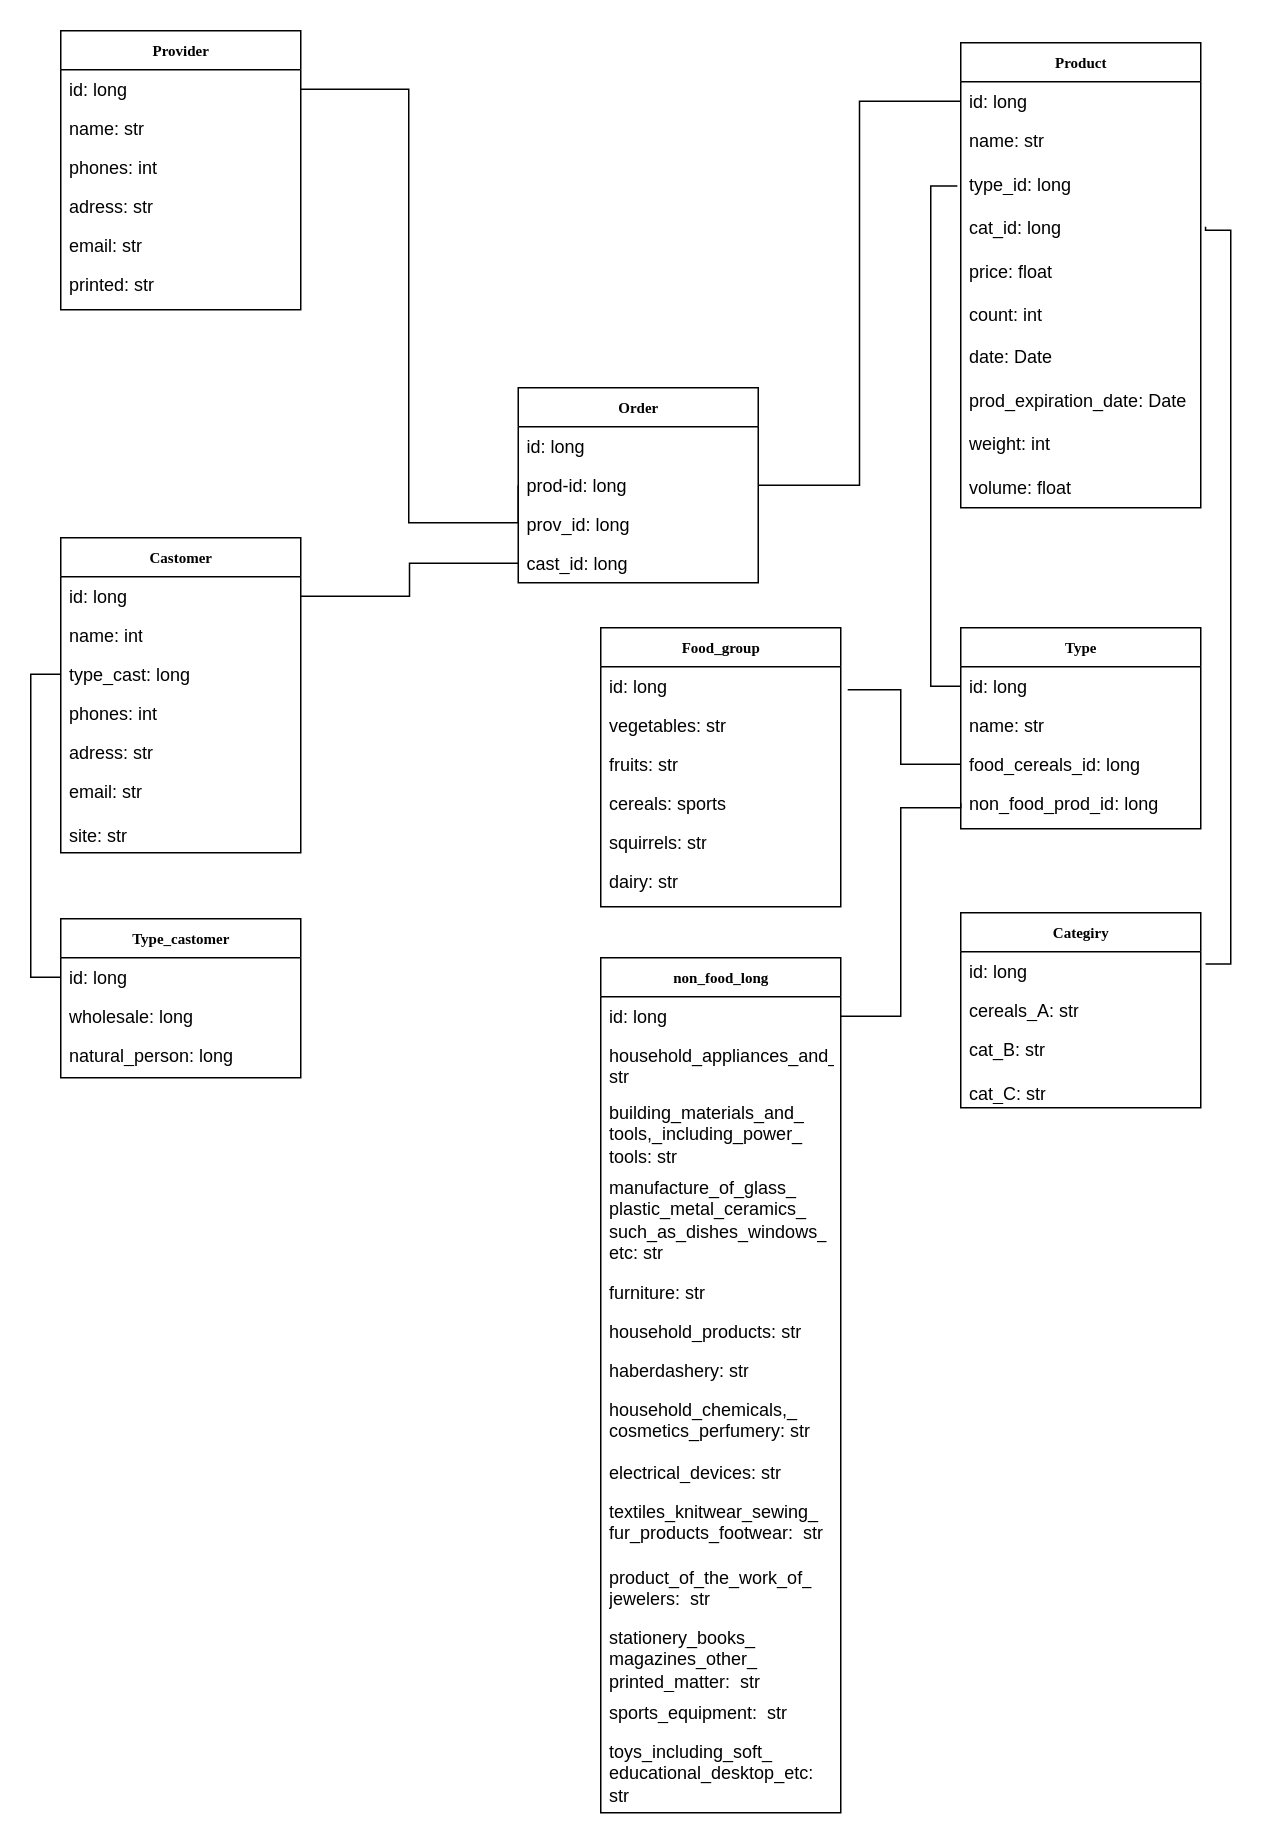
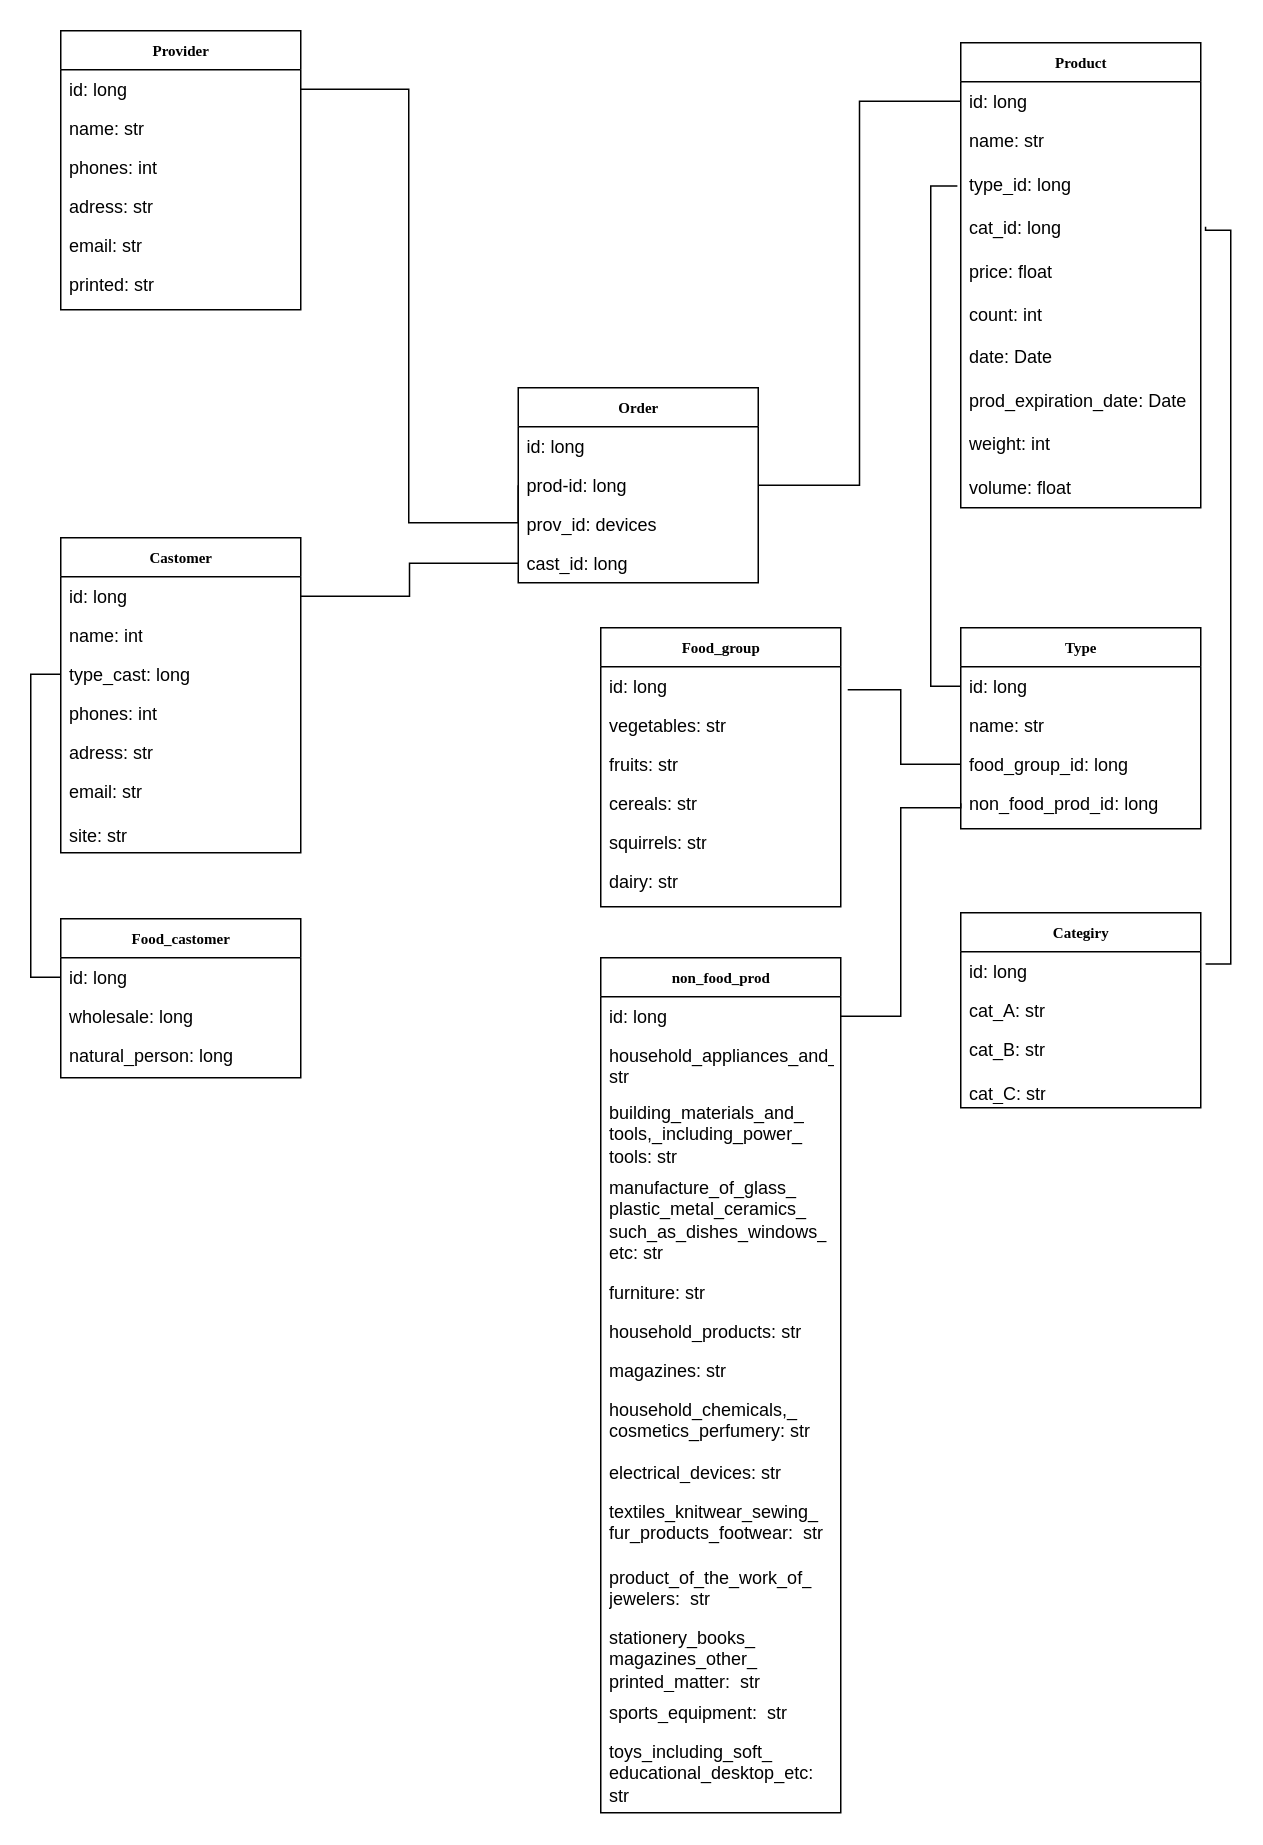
(583, 526) -> (599, 526)
(1064, 766) -> (1056, 766)
(678, 805) -> (663, 805)
(182, 938) -> (182, 938)
(722, 977) -> (722, 977)
(1033, 1012) -> (1015, 1012)
(691, 1372) -> (673, 1372)
